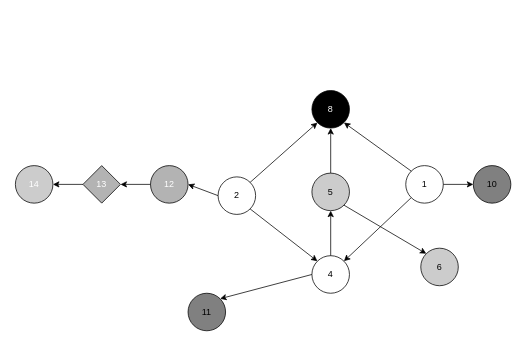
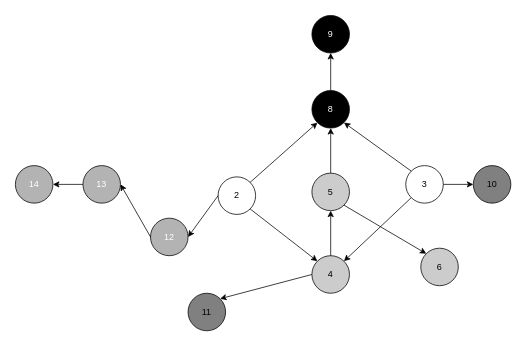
none -> (330, 34)
none -> (330, 74)
(34, 184) -> (34, 184)
(102, 184) -> (102, 184)
(169, 184) -> (169, 237)
(424, 184) -> (424, 184)
(330, 274) -> (330, 274)
